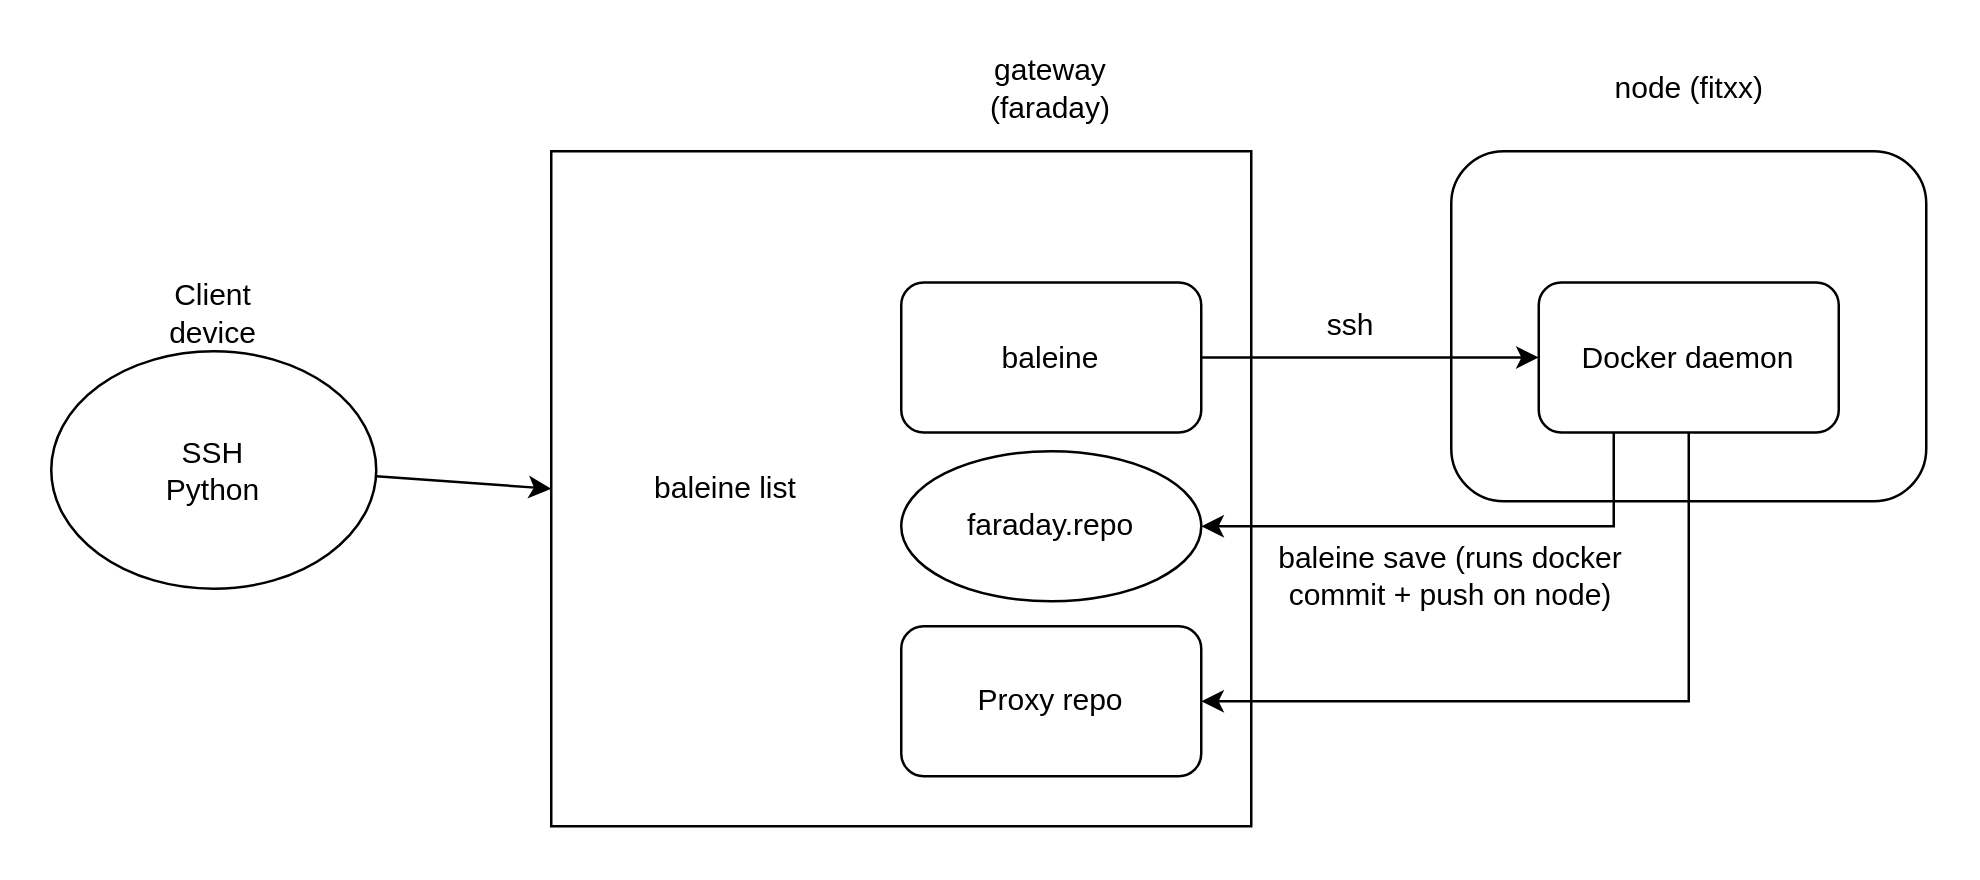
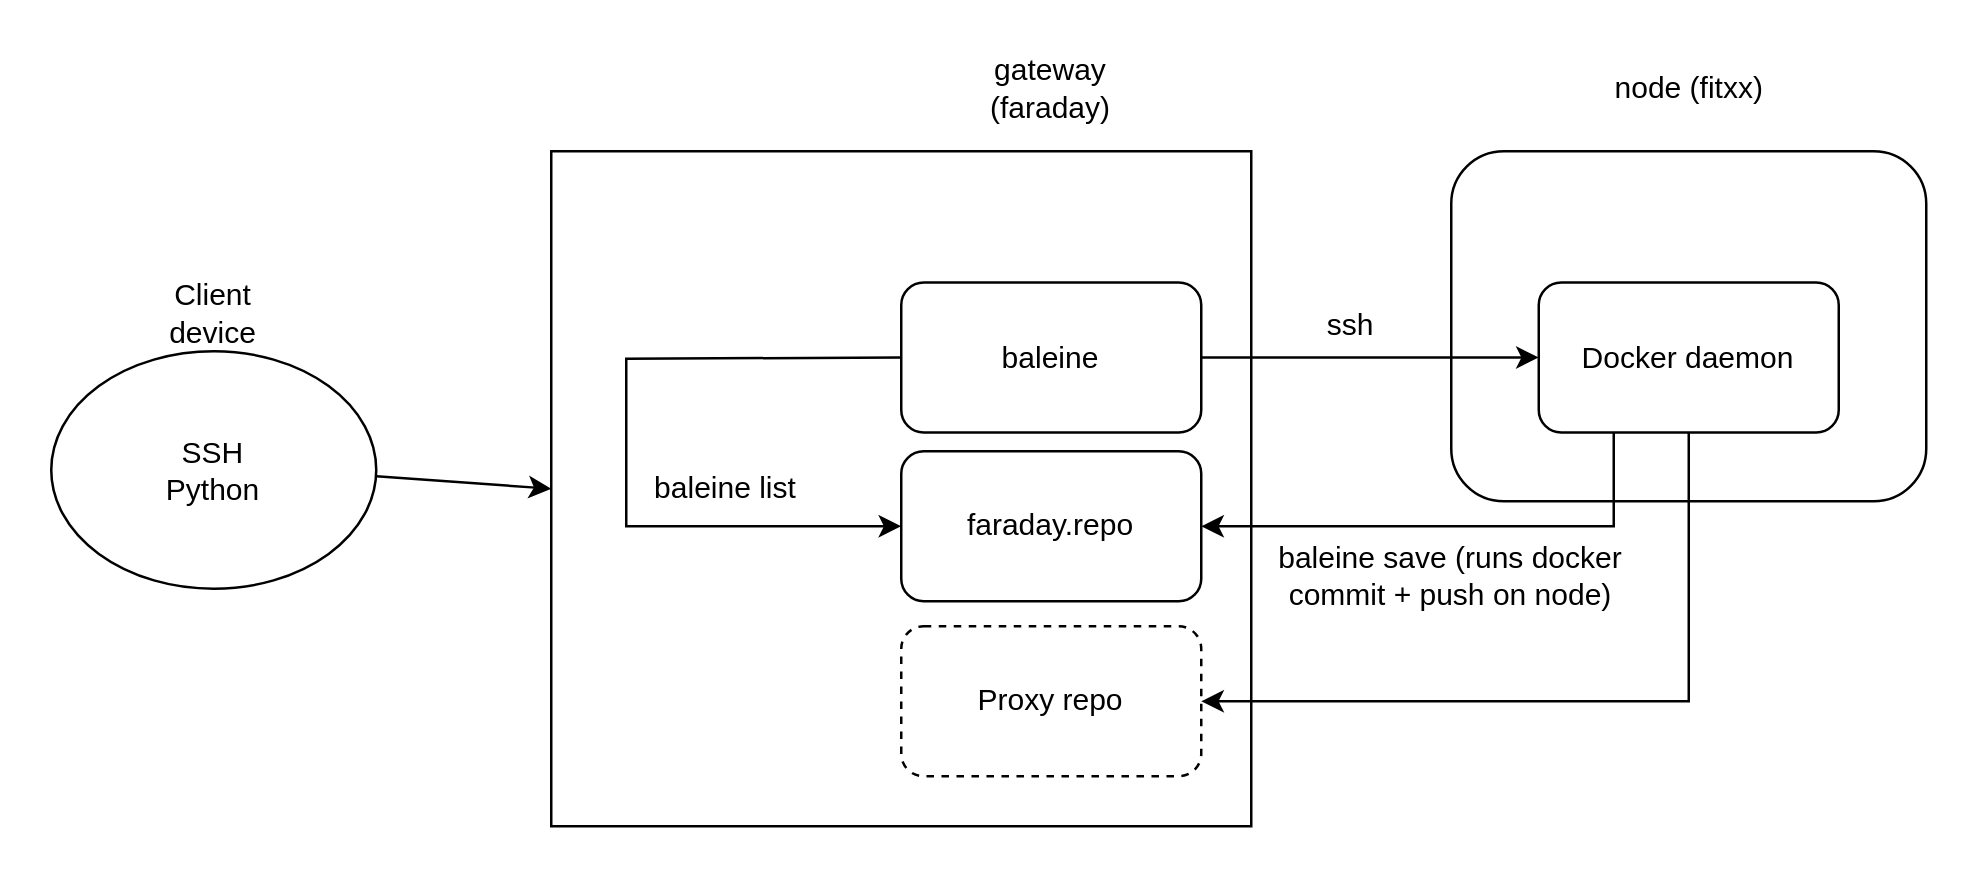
none -> (626, 434)
(1051, 526) -> (1051, 526)
(1051, 701) -> (1051, 701)
